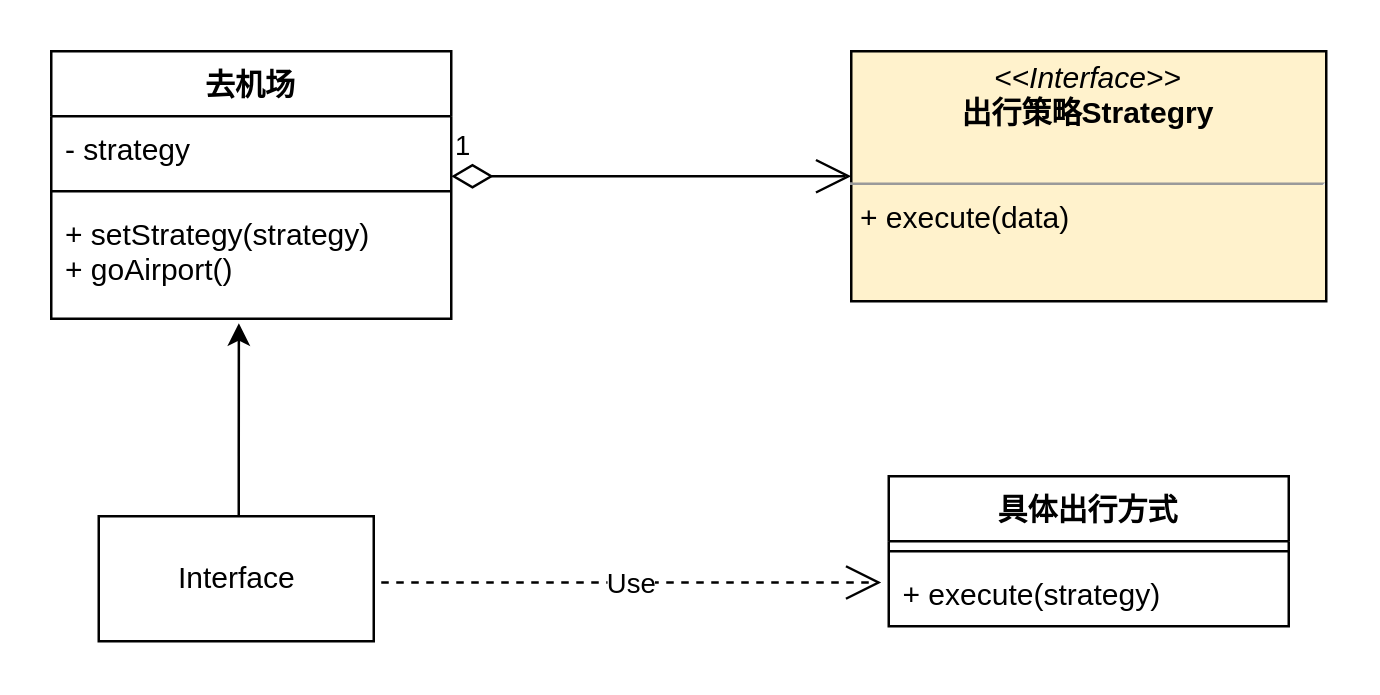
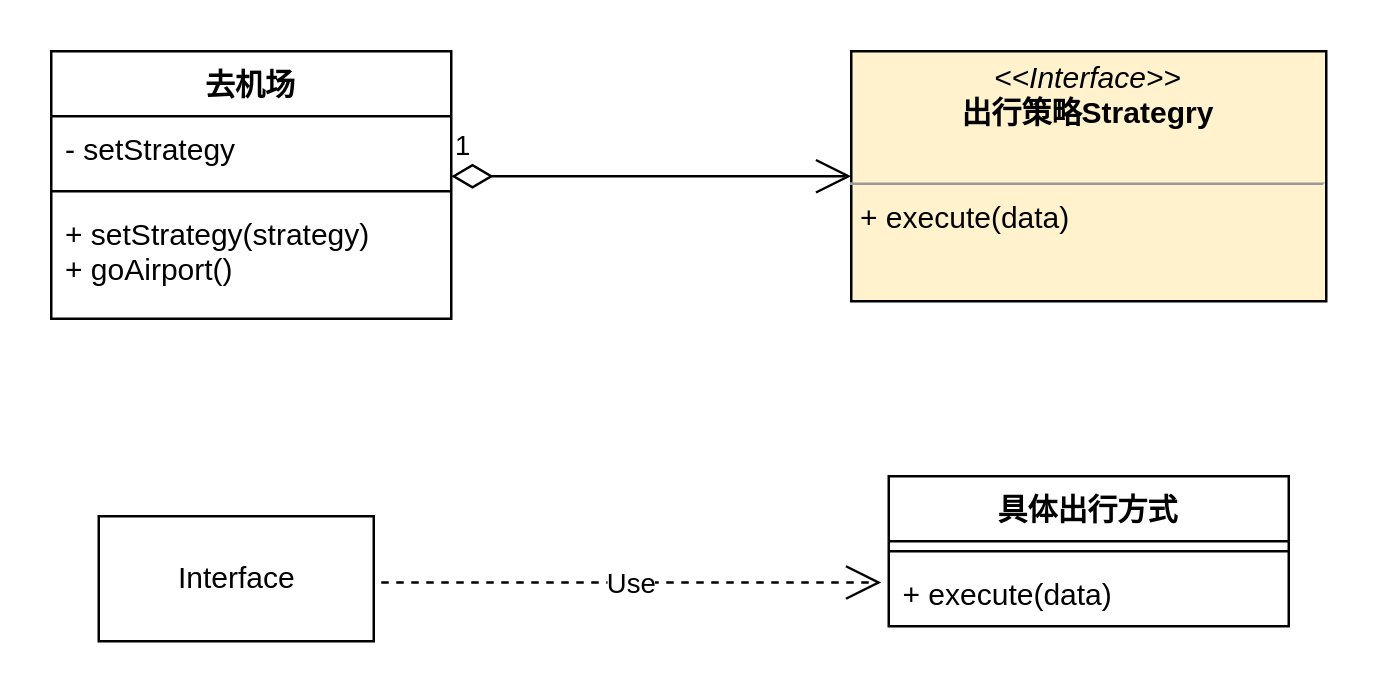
(145, 150) -> (170, 150)
(239, 428) -> none
(1058, 595) -> (1025, 595)
